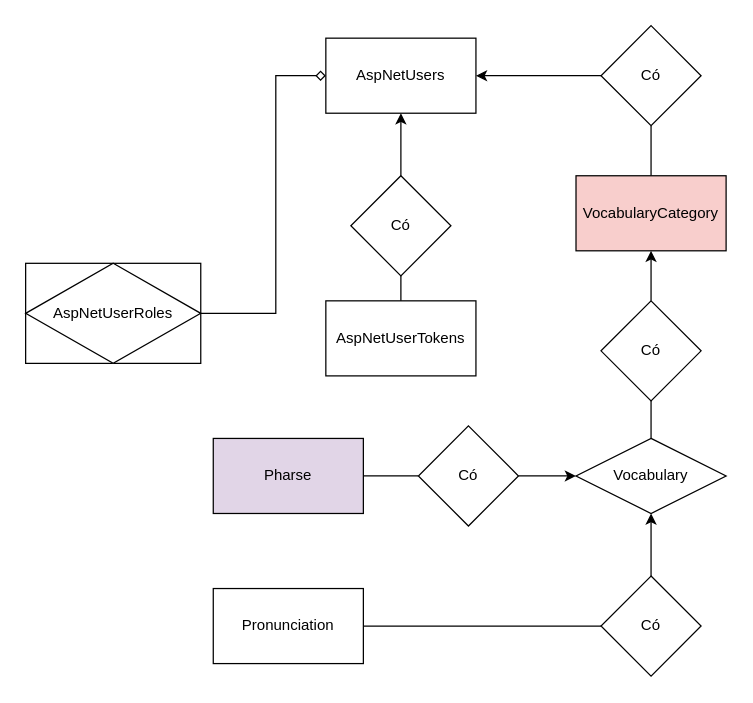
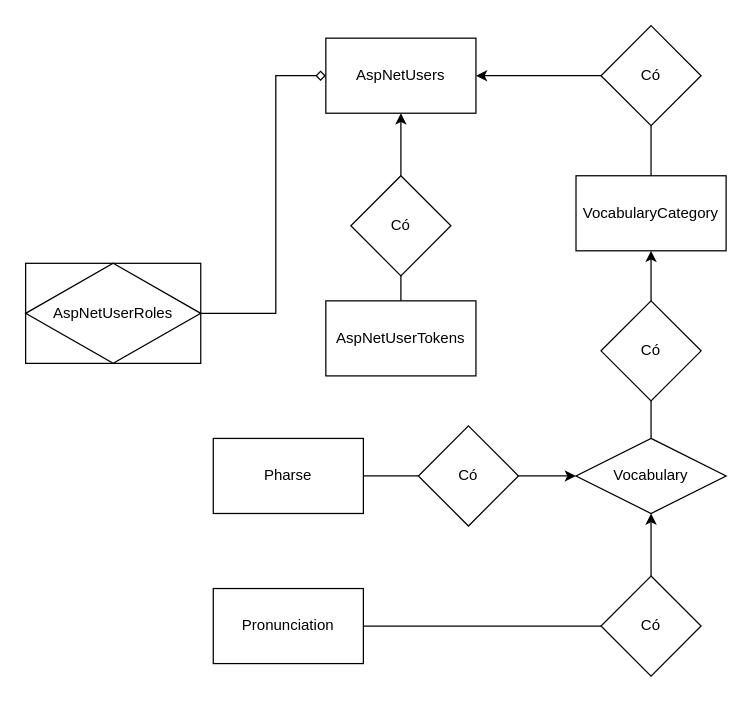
(651, 213) -> (651, 213)
(288, 476) -> (288, 476)
